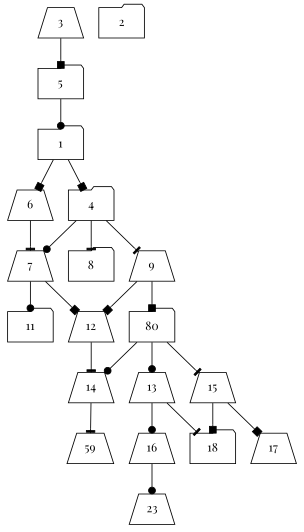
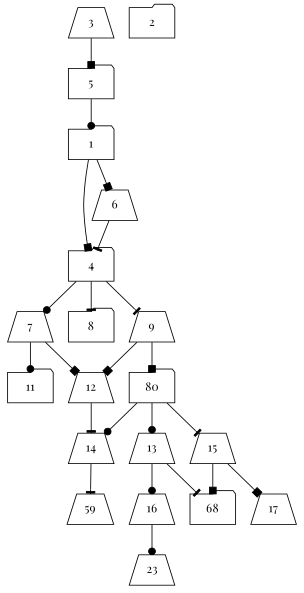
(30, 234) -> (104, 234)
(213, 448) -> (213, 509)
